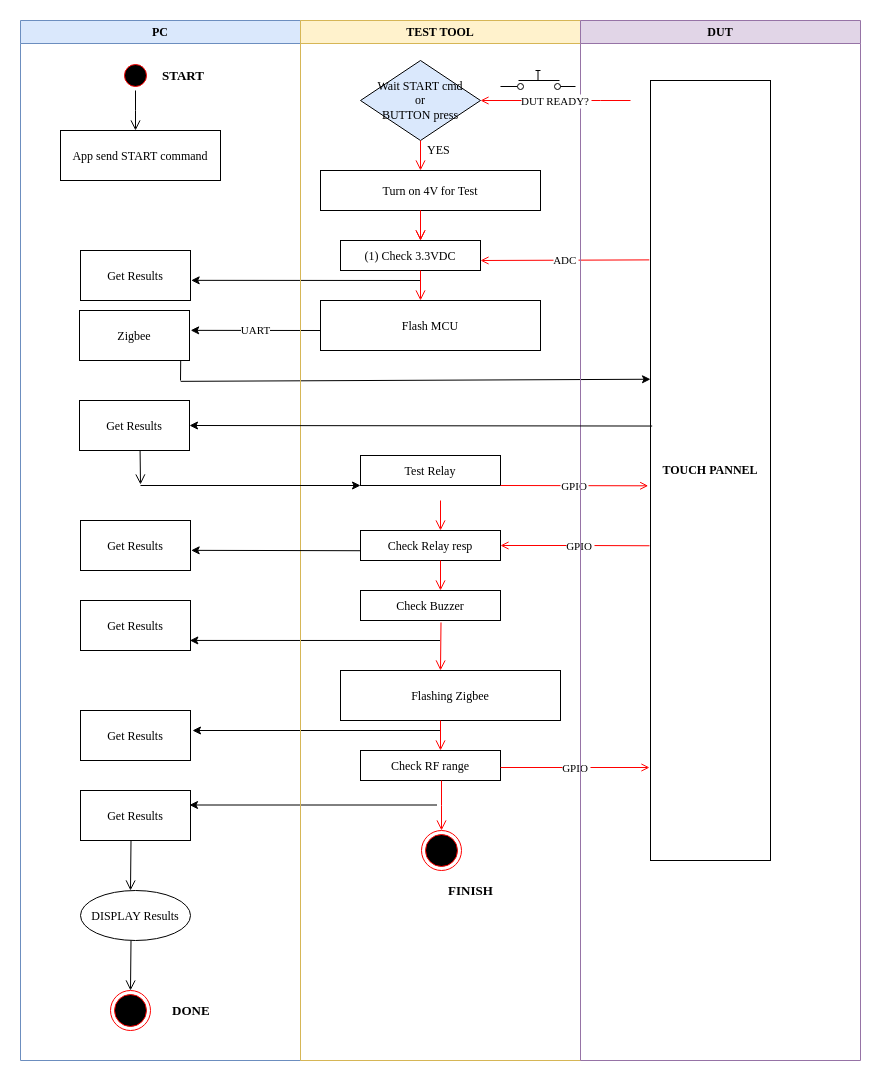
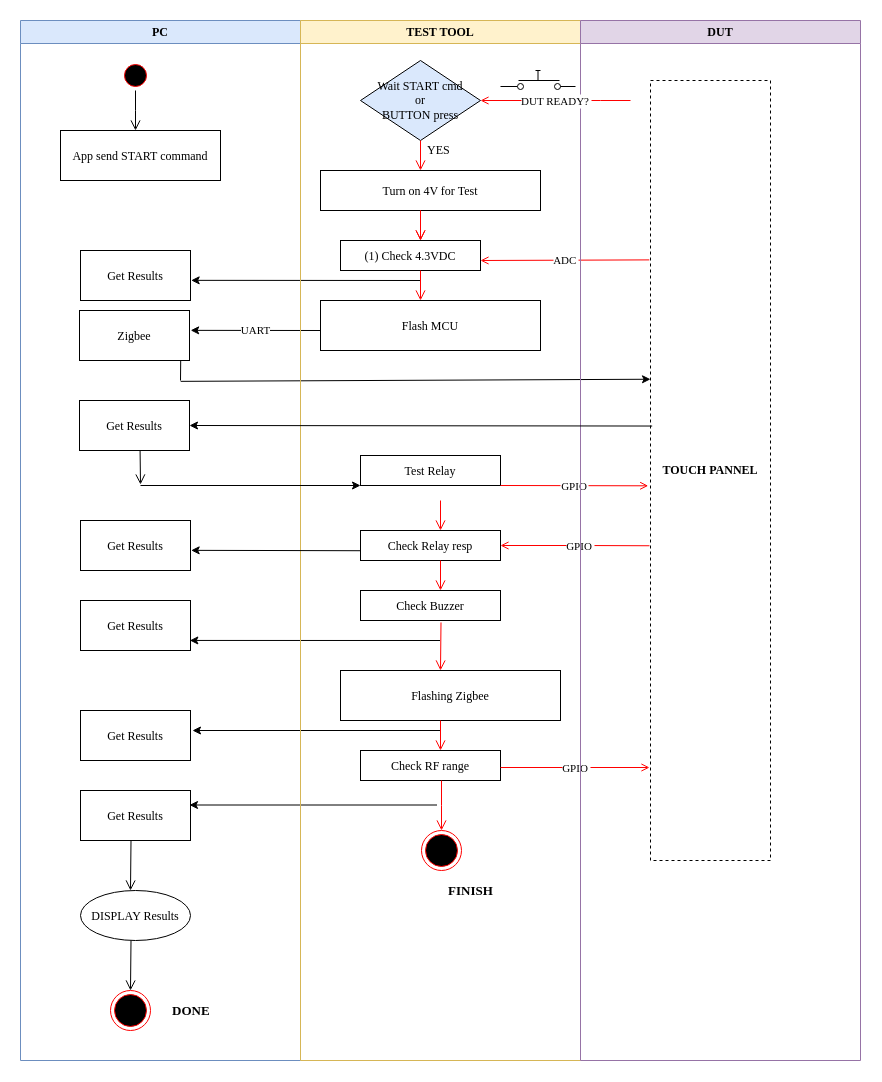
(191, 76) -> none
(410, 256) -> (410, 256)
(711, 471) -> (711, 471)
